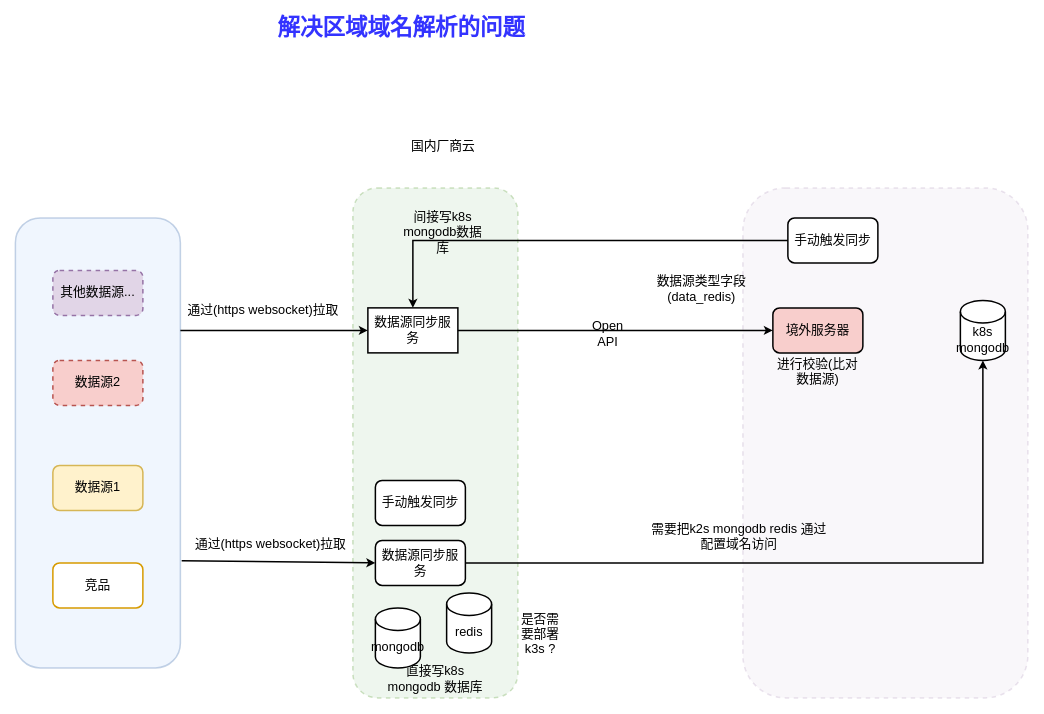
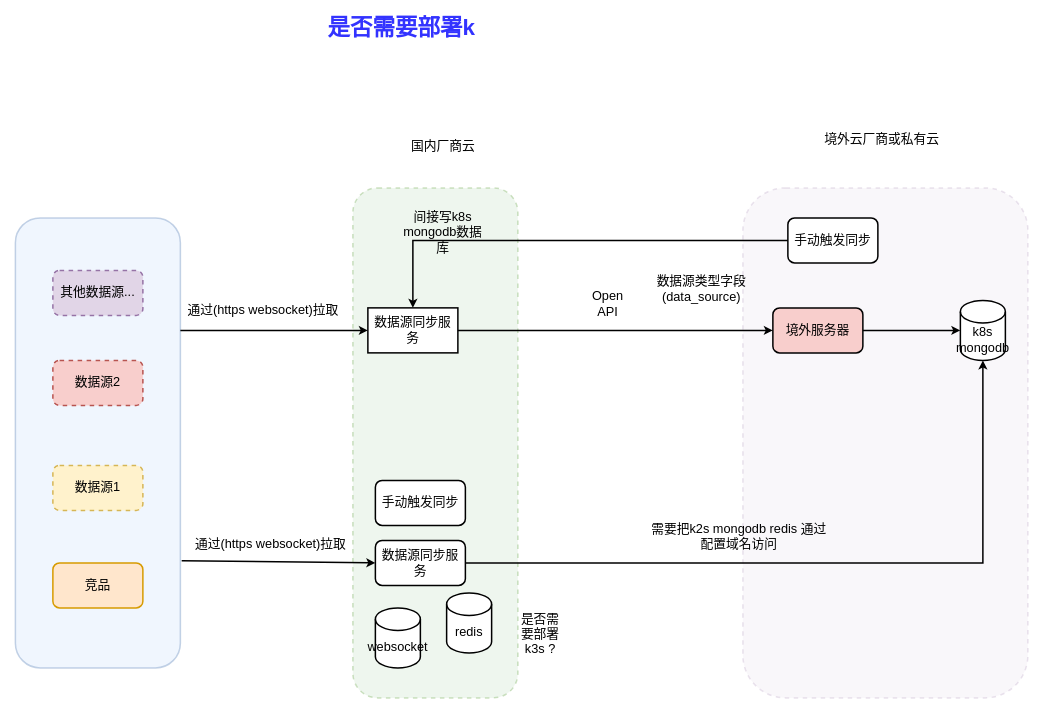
(402, 27) -> (402, 27)
none -> (882, 139)
(702, 289) -> (702, 289)
none -> (908, 330)
(608, 334) -> (608, 304)
(818, 372) -> none
(98, 488) -> (98, 488)
(98, 585) -> (98, 585)
(398, 648) -> (398, 648)
(435, 679) -> none
